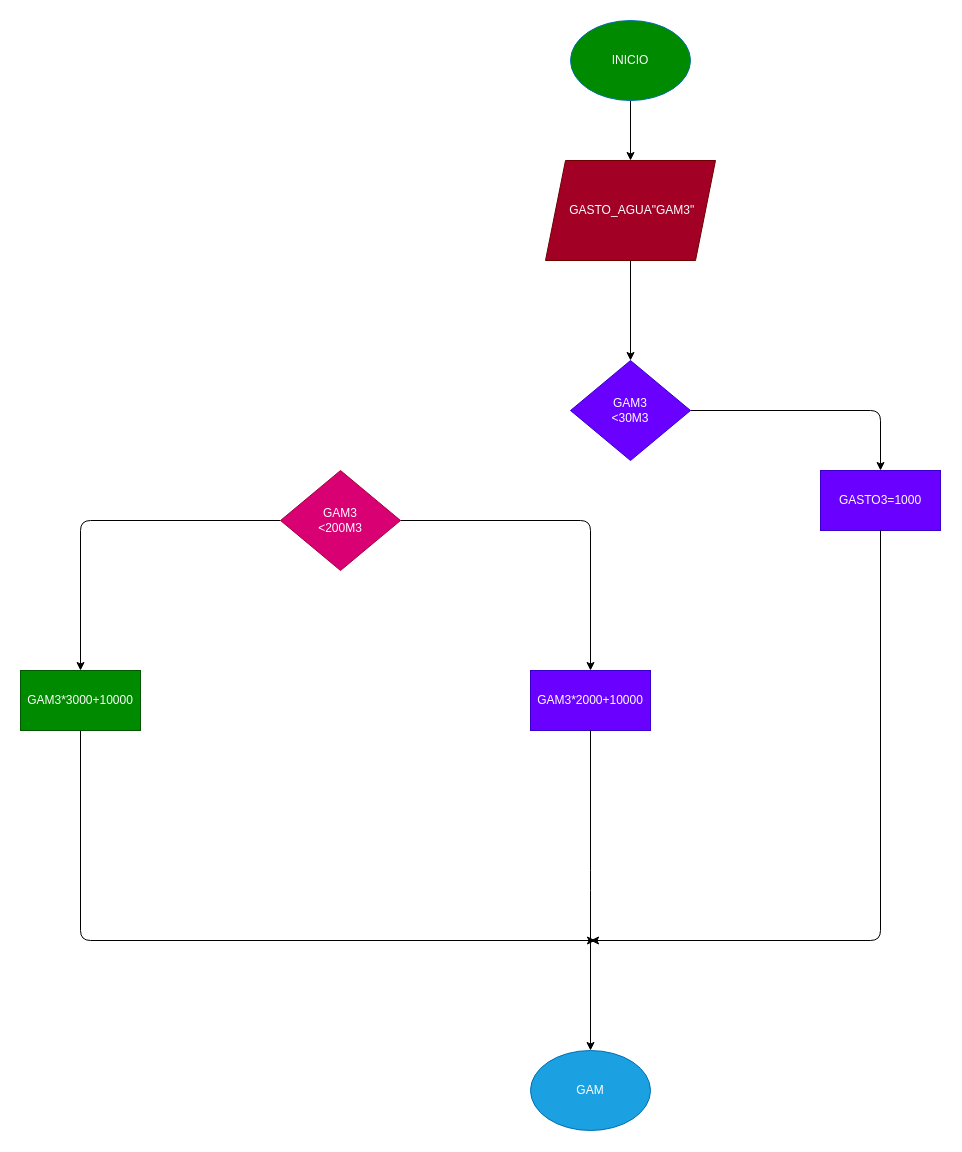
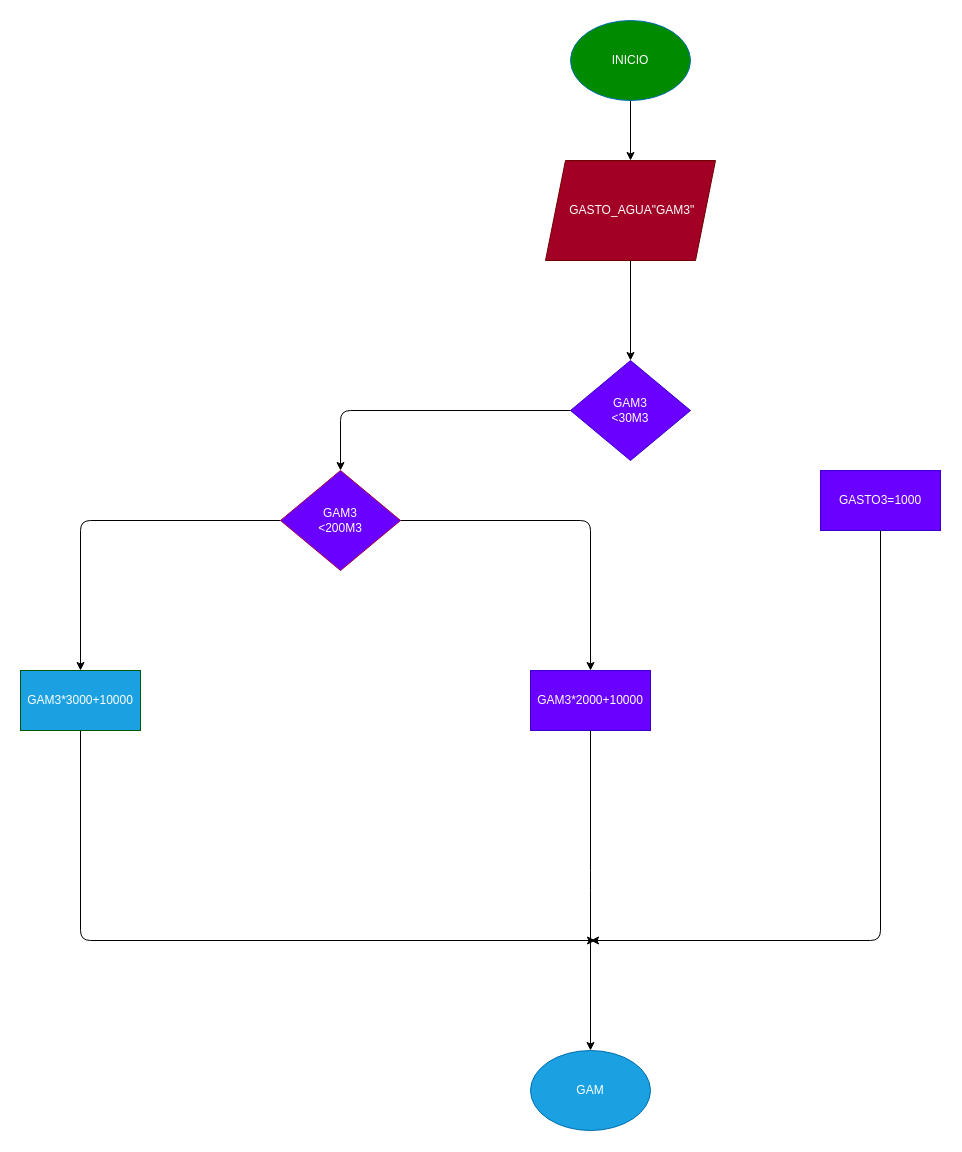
none -> (435, 411)
(807, 411) -> none
(341, 521) -> (341, 521)
(81, 701) -> (81, 701)
